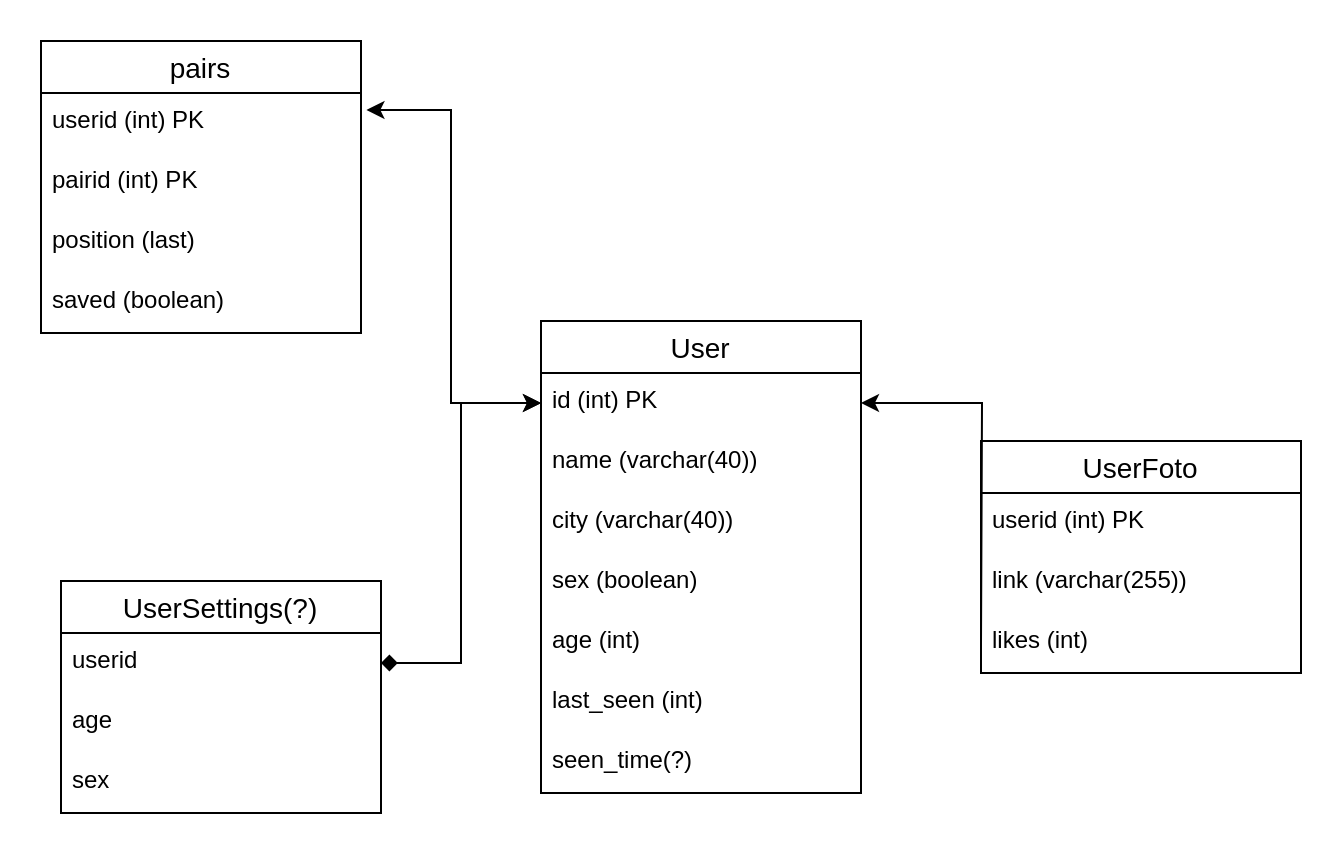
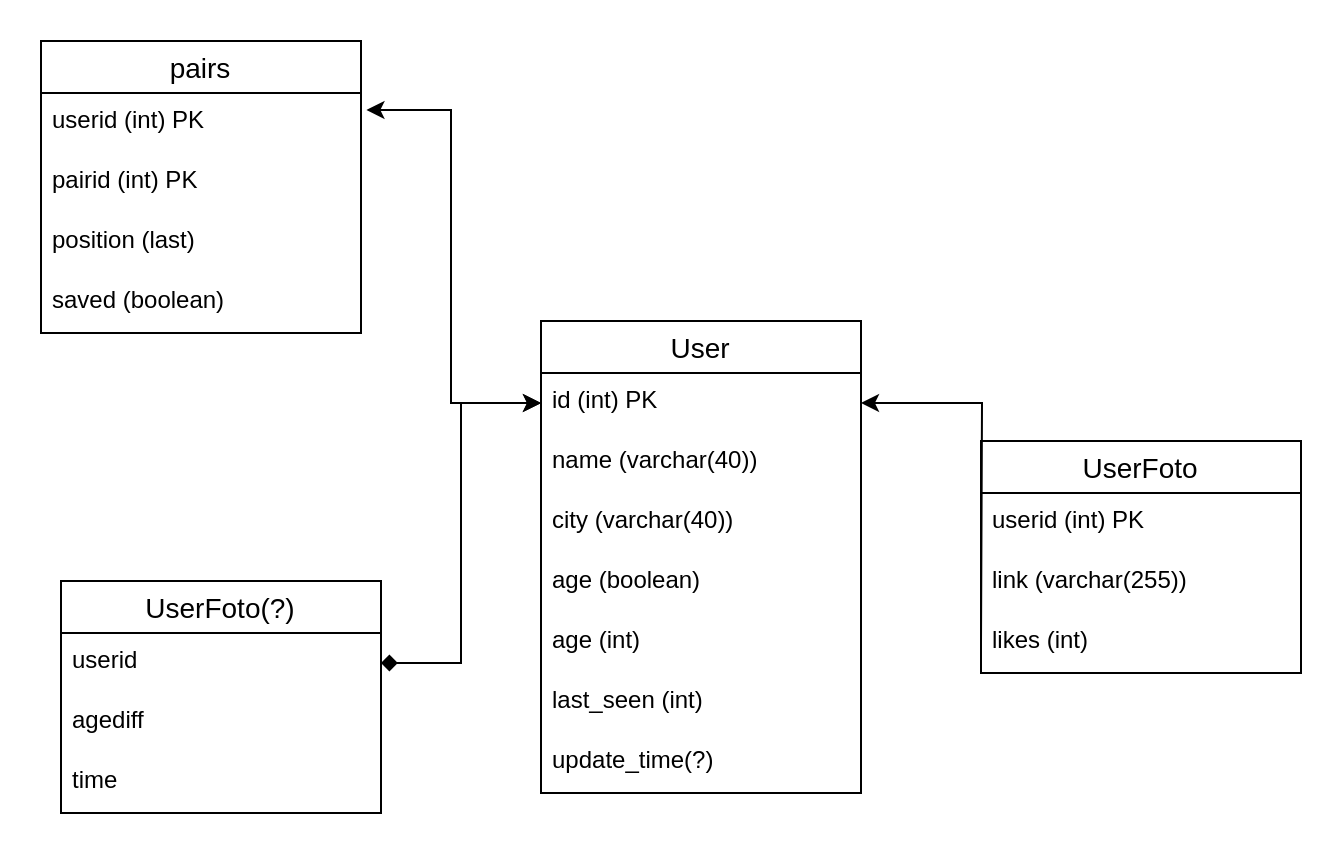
(633, 580) -> (633, 580)
(220, 609) -> (220, 609)
(92, 720) -> (116, 720)
(630, 760) -> (643, 760)
(92, 780) -> (96, 780)
